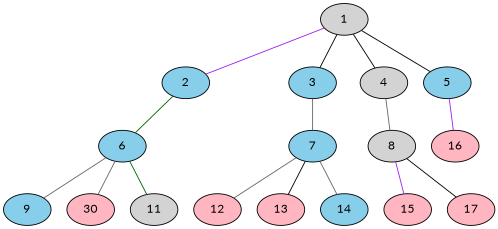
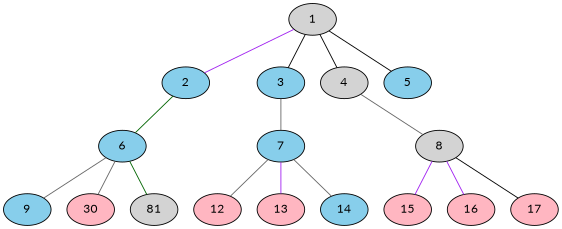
(451, 114) -> (455, 178)
(297, 178) -> (281, 178)
(154, 210) -> (154, 210)
